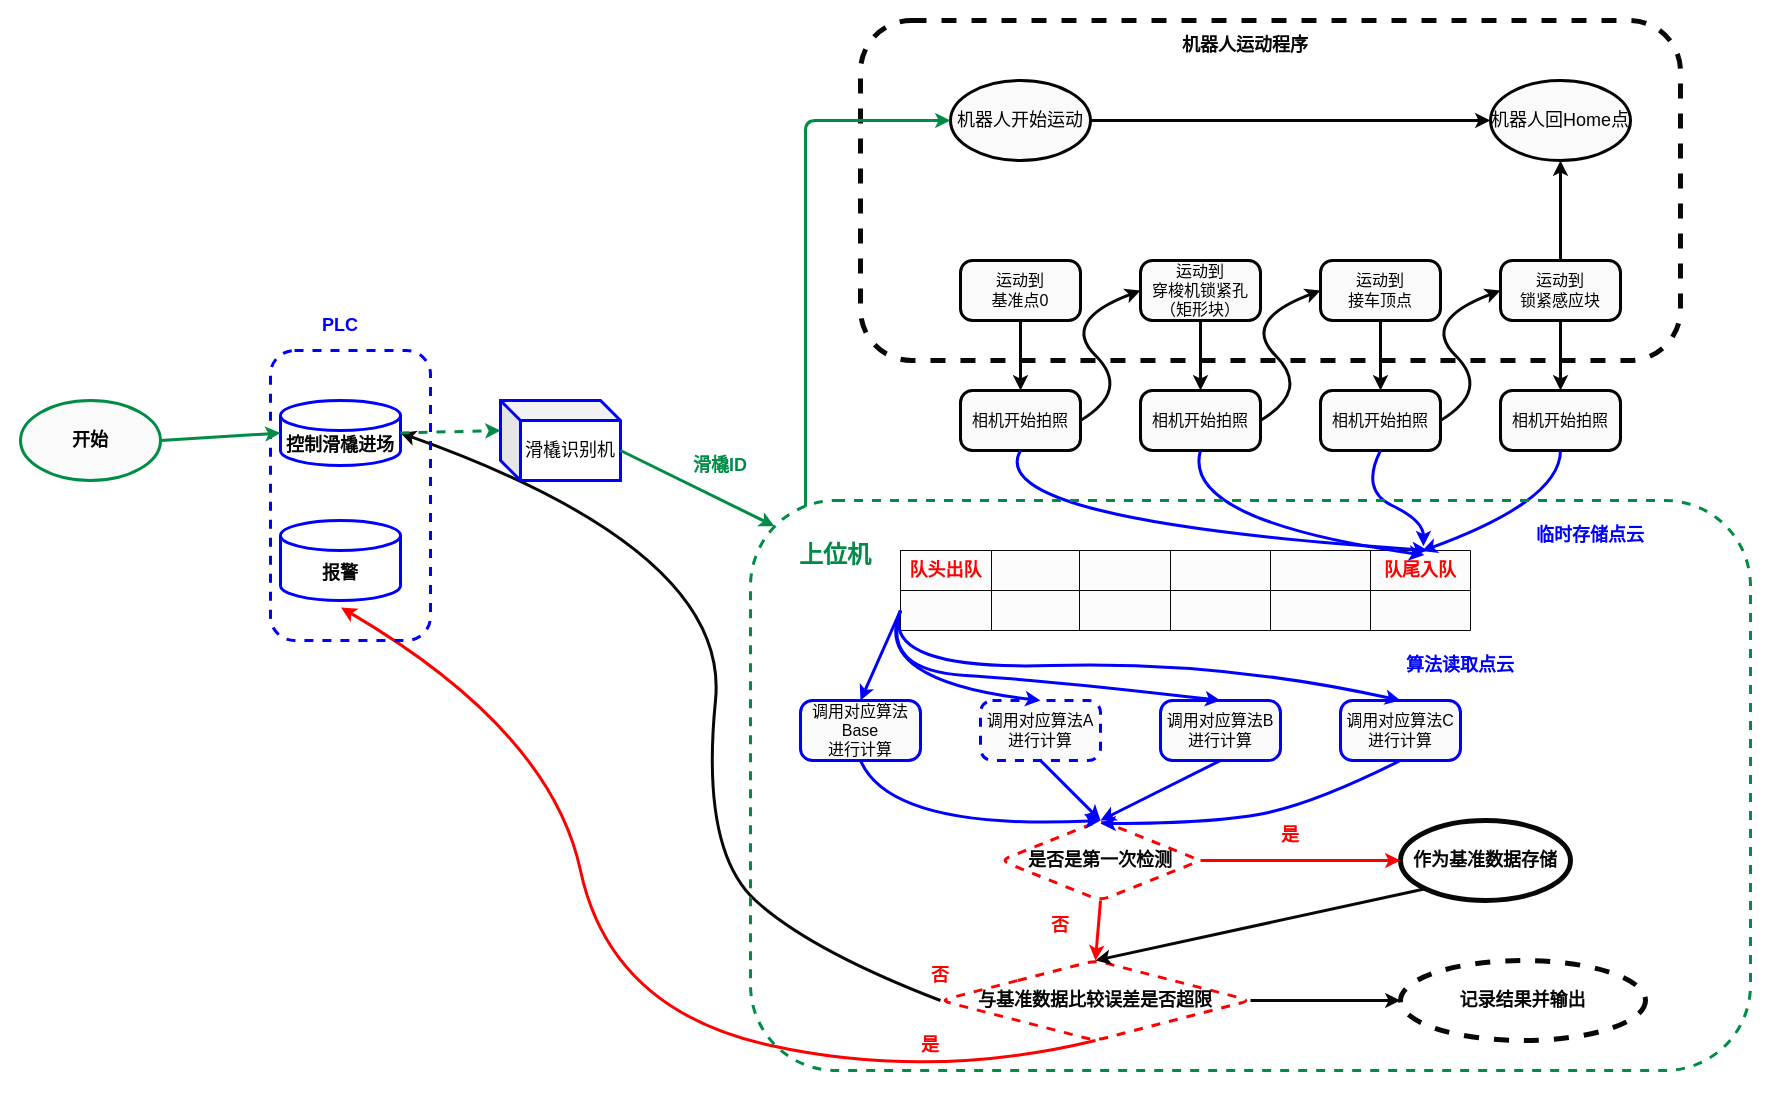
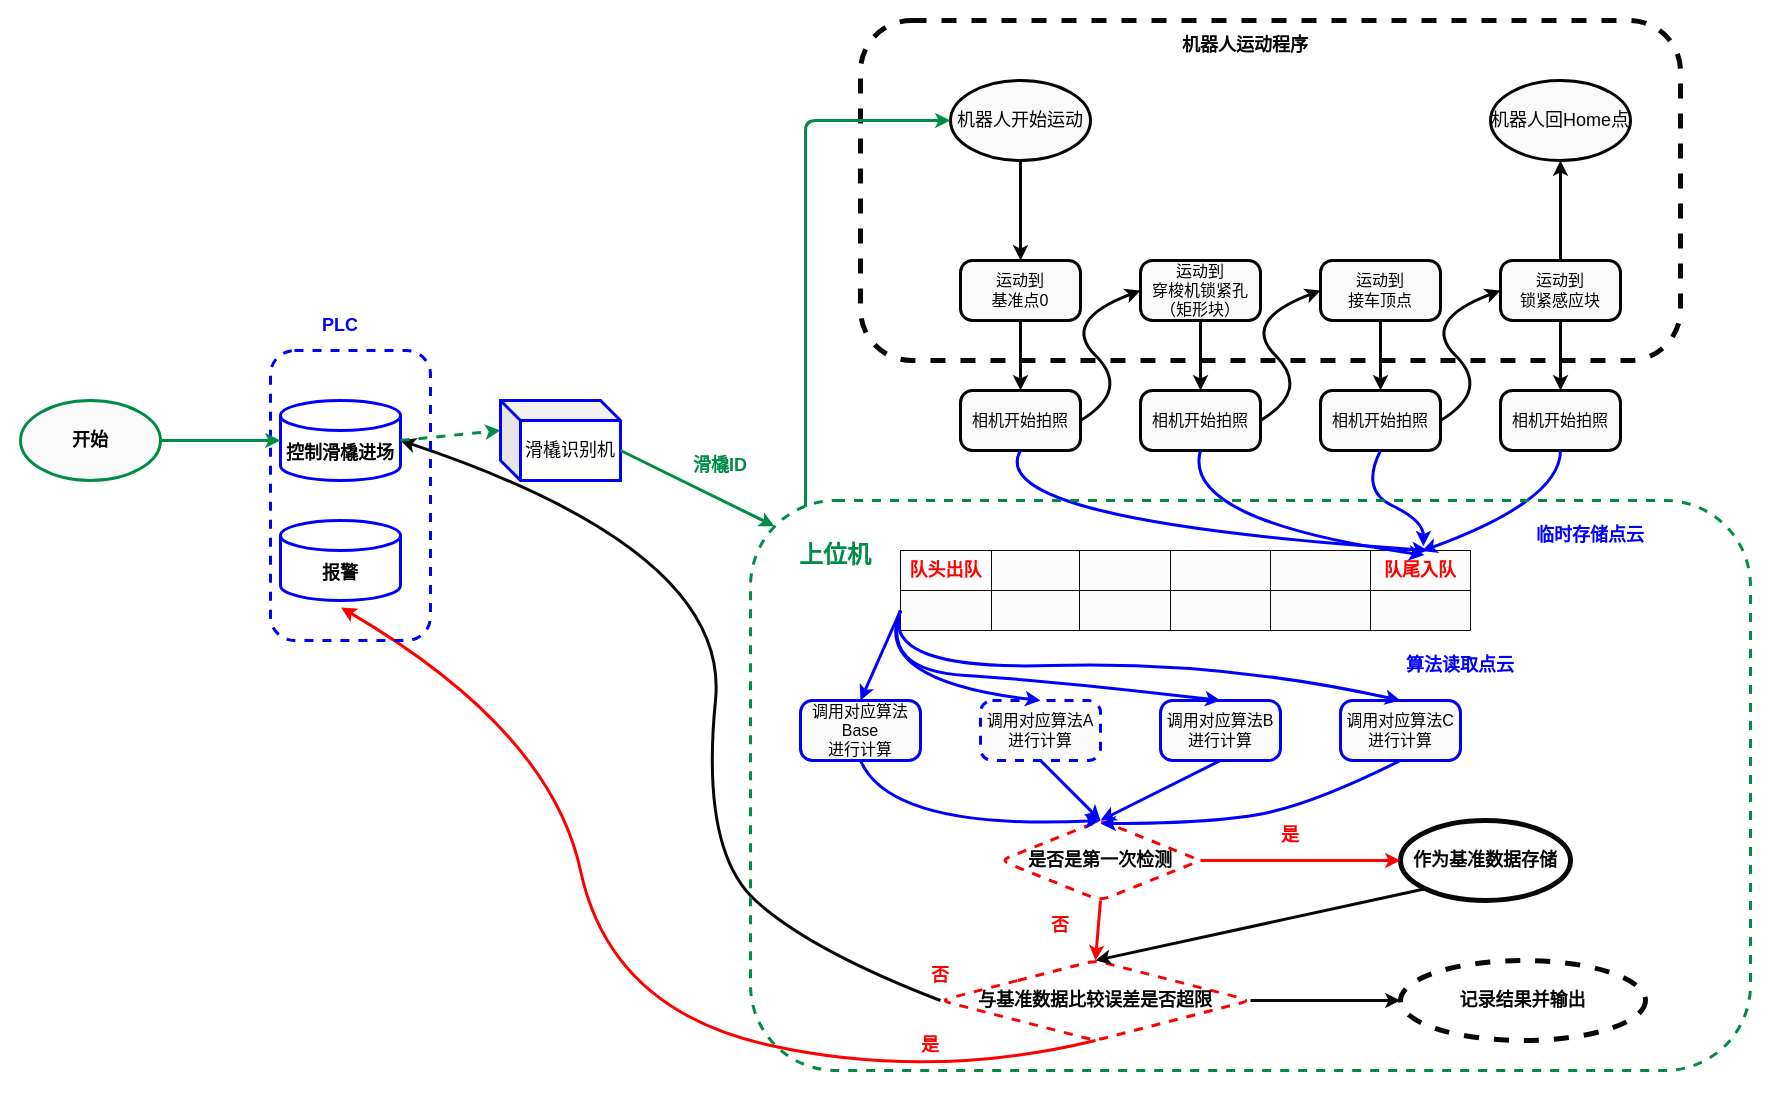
(1285, 121) -> (1021, 205)
(341, 433) -> (341, 441)
